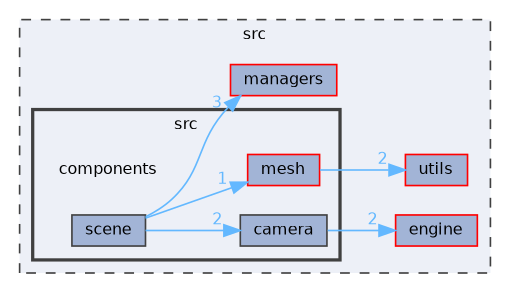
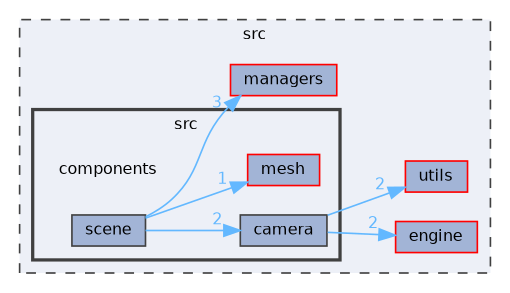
(354, 170) -> (359, 204)
